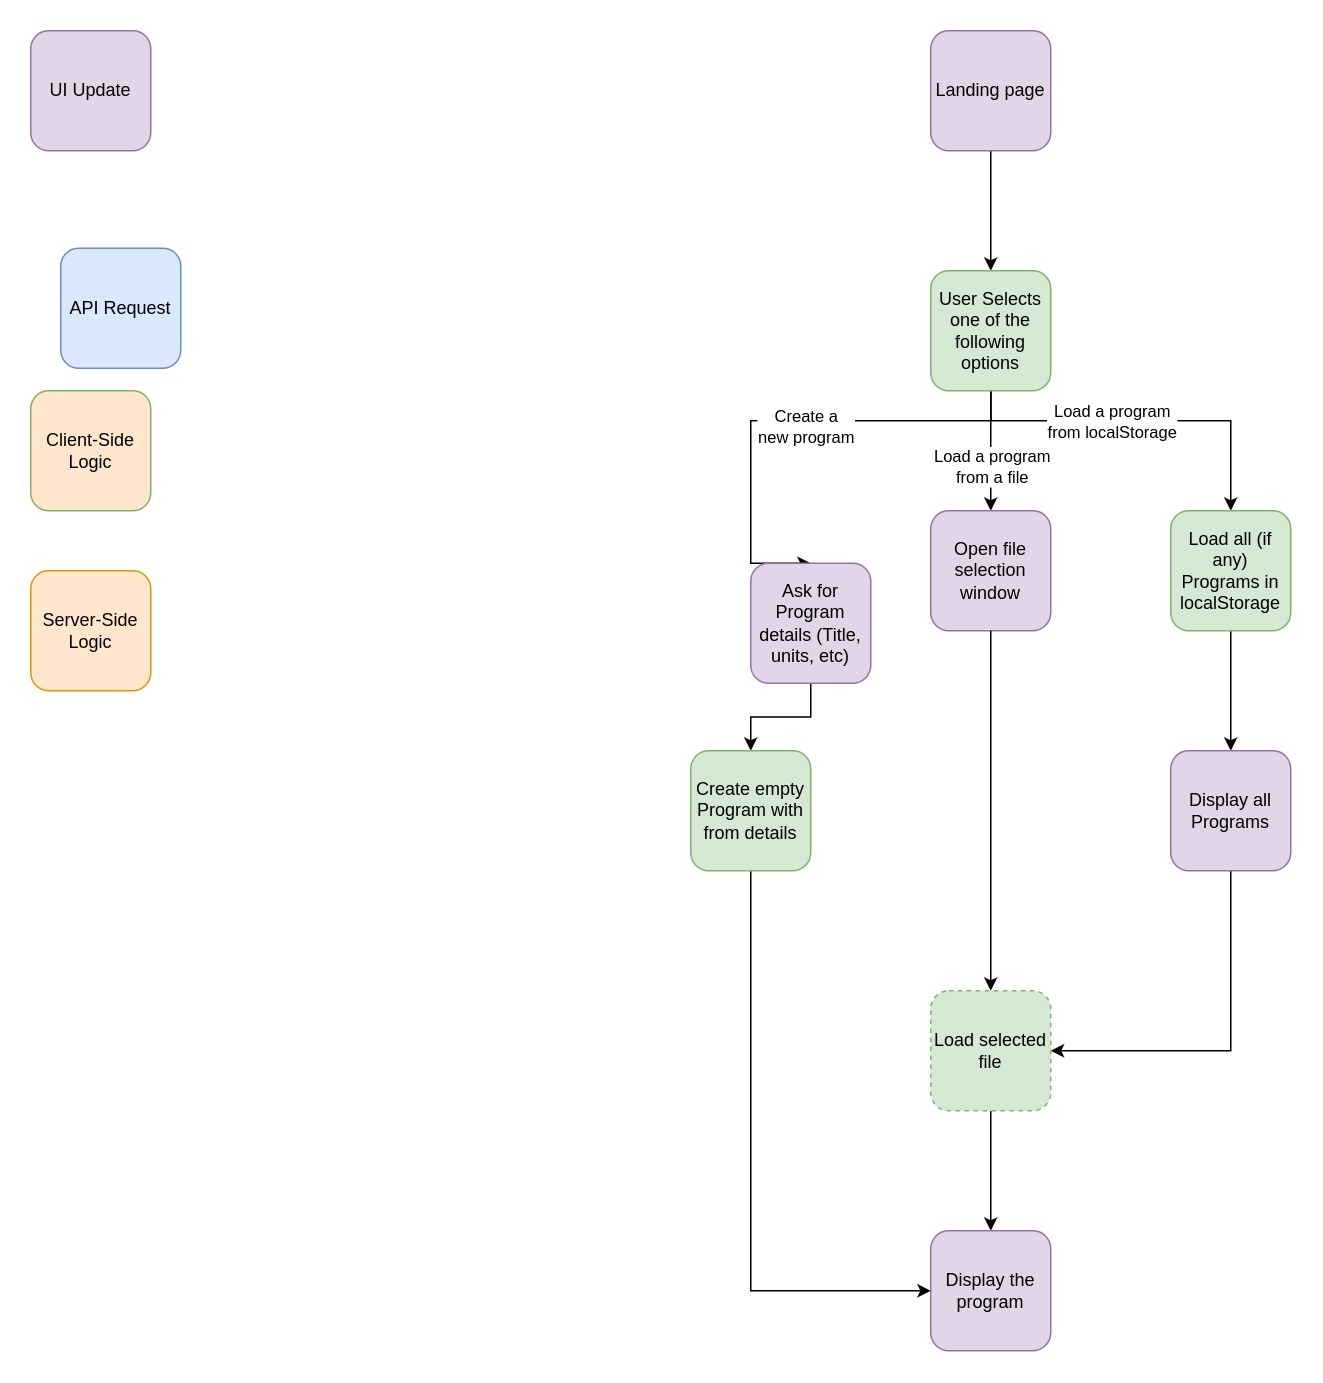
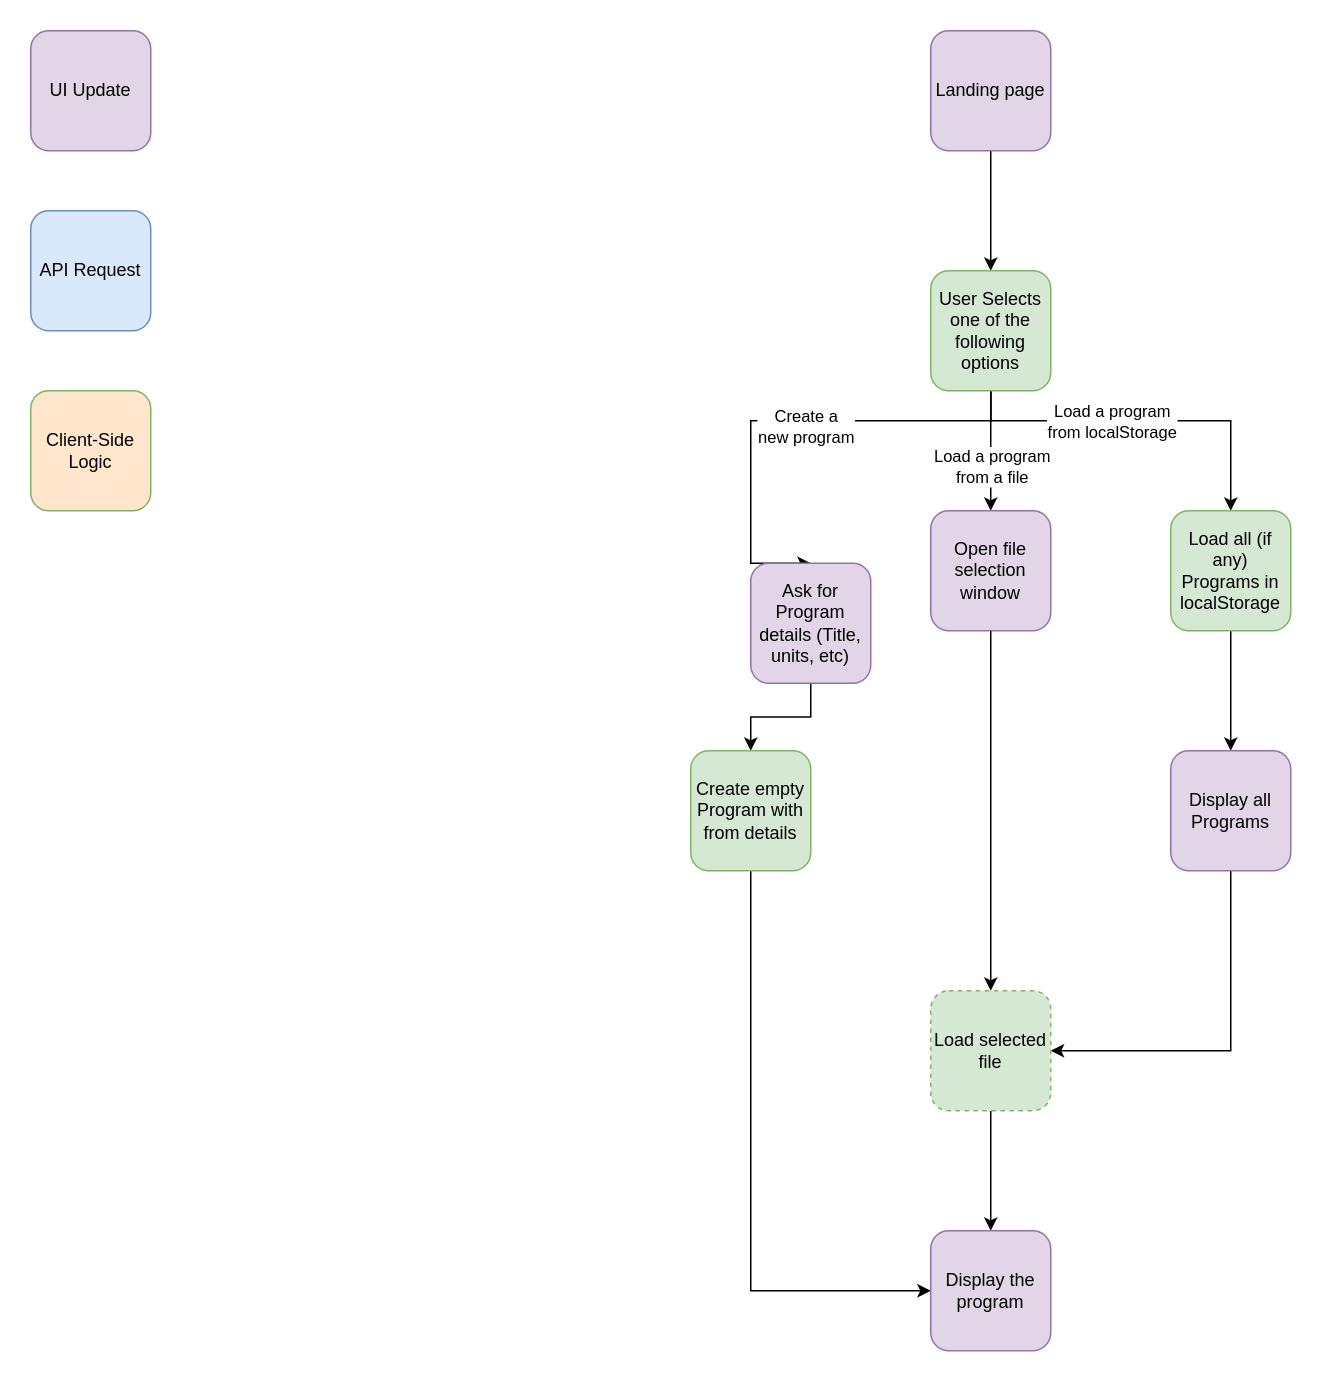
(121, 308) -> (91, 271)
(91, 631) -> none
